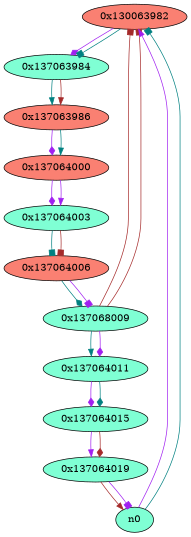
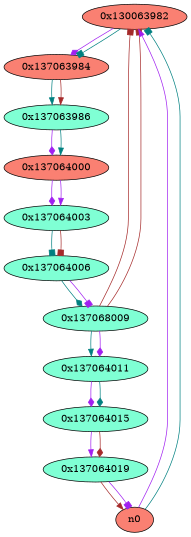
(56, 67) -> (56, 67)
(56, 117) -> (56, 117)
(56, 268) -> (56, 268)
(135, 520) -> (135, 520)
